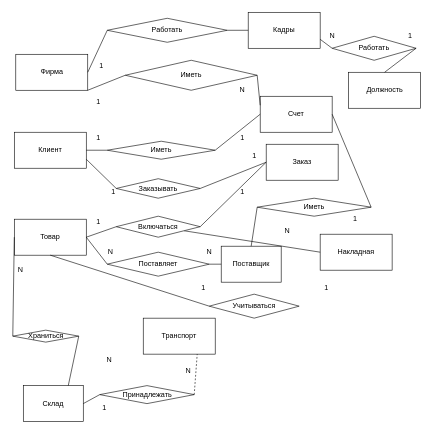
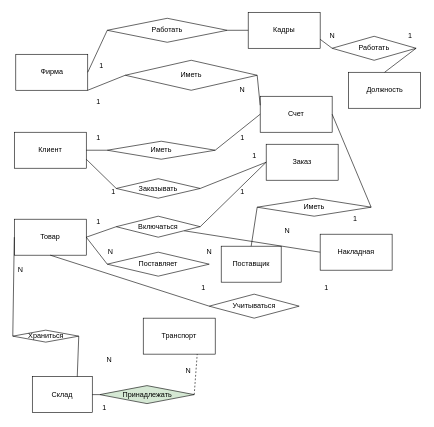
(215, 264) -> none
(147, 395) -> (147, 395)
(53, 404) -> (62, 395)
